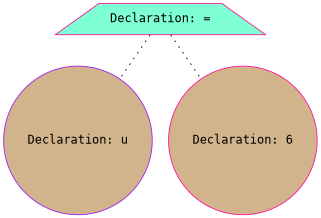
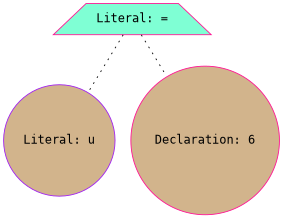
(160, 19) -> (132, 19)
(78, 140) -> (59, 140)
